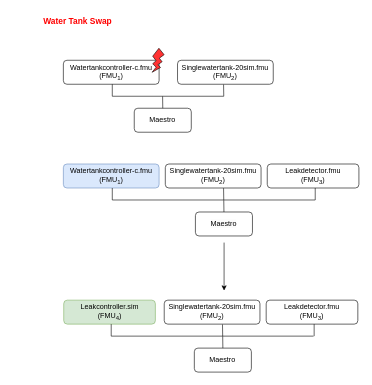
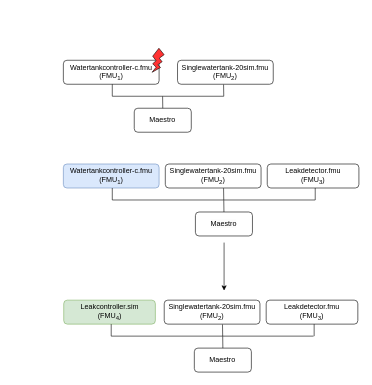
(78, 21) -> none
